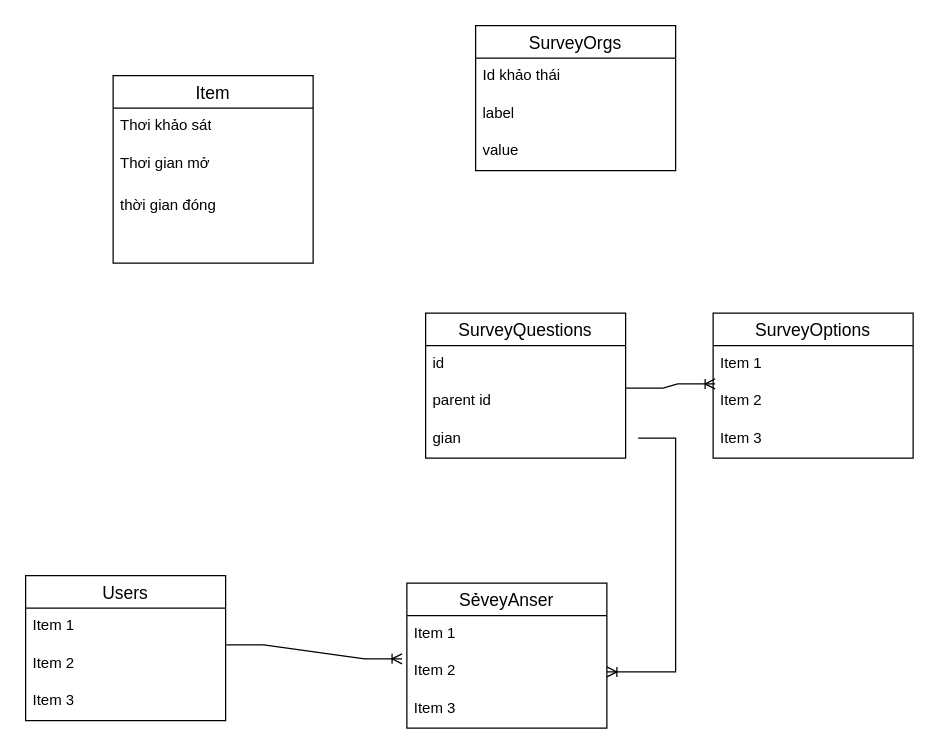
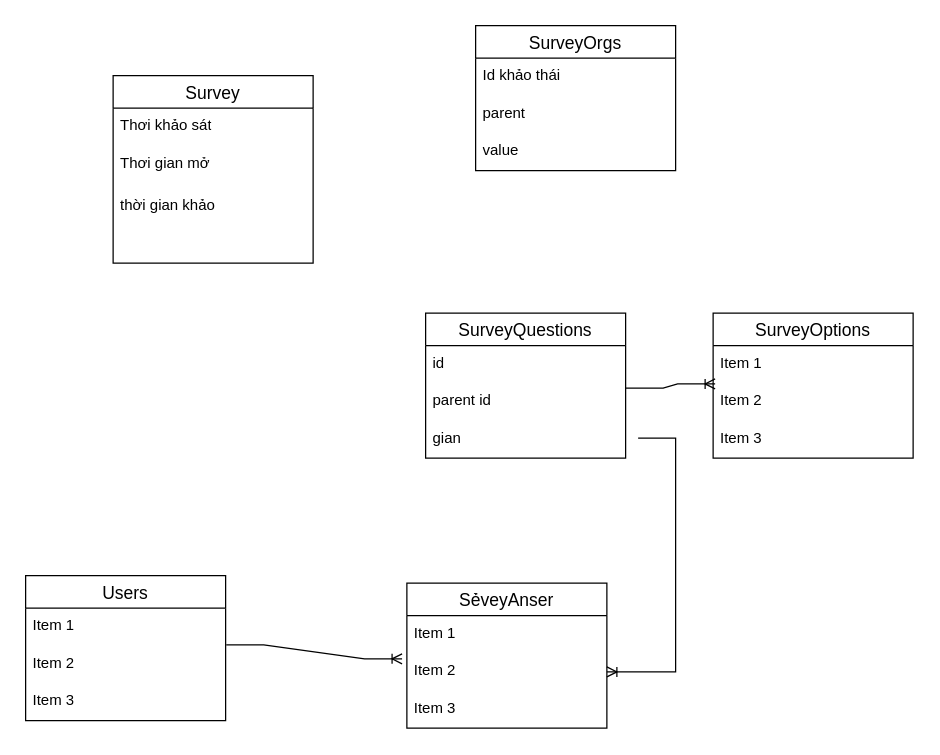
(213, 93) -> (213, 93)
(500, 113) -> (508, 113)
(172, 206) -> (172, 206)
